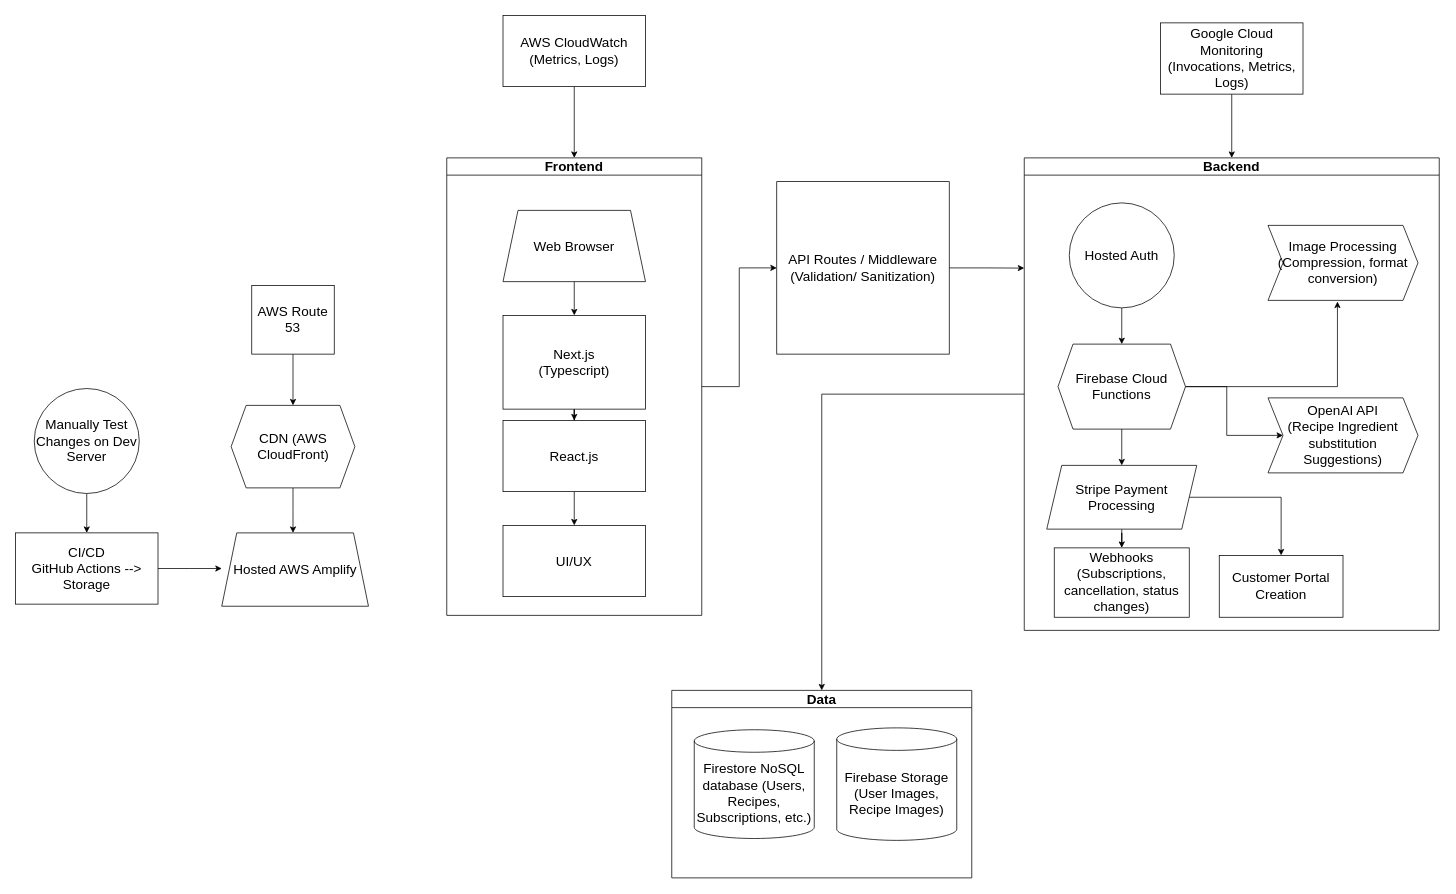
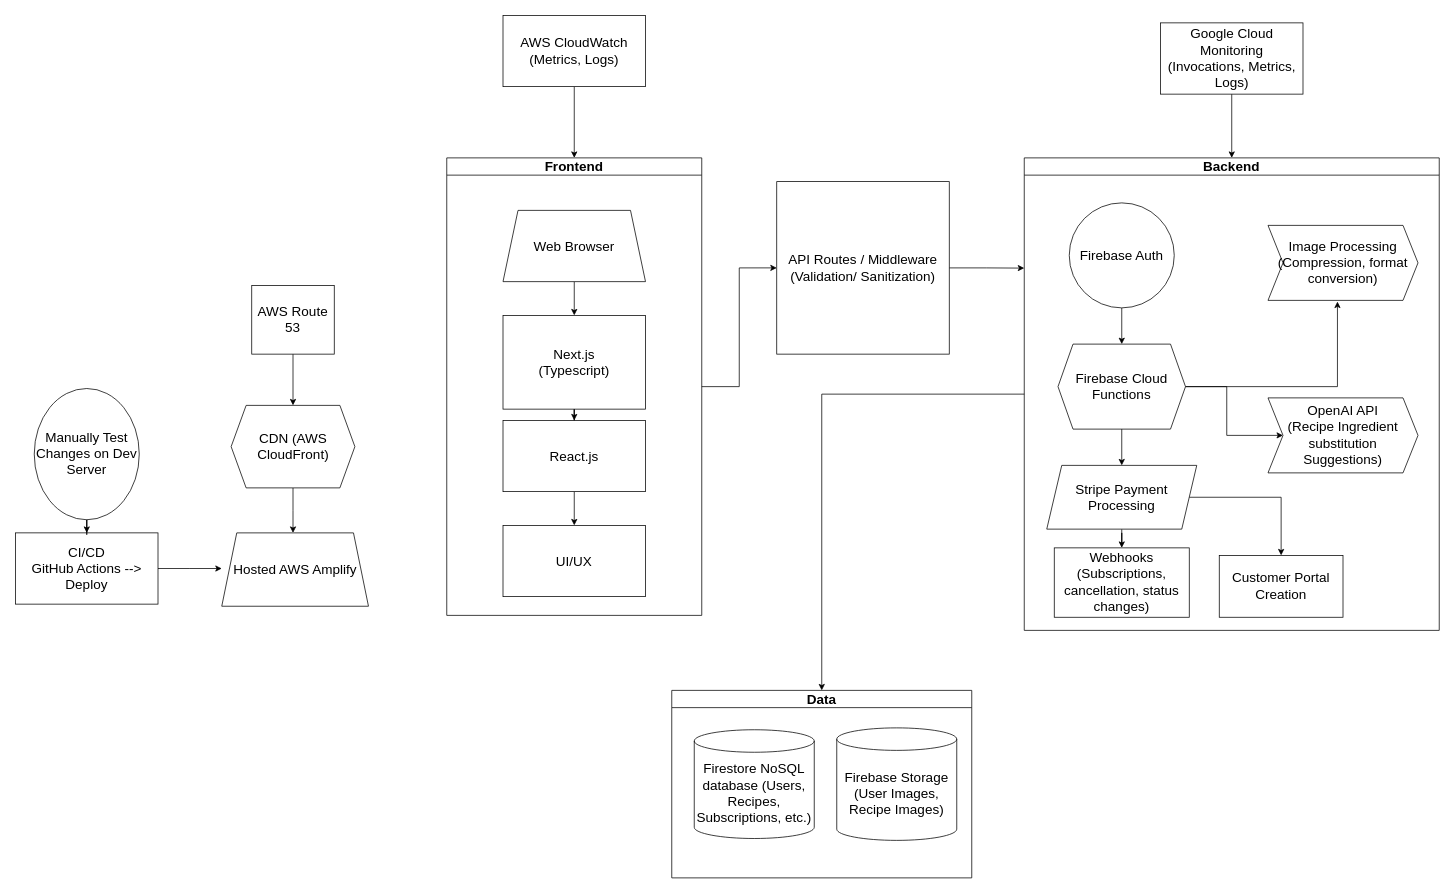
(1122, 255) -> (1122, 255)
(87, 441) -> (87, 454)
(87, 569) -> (87, 569)
